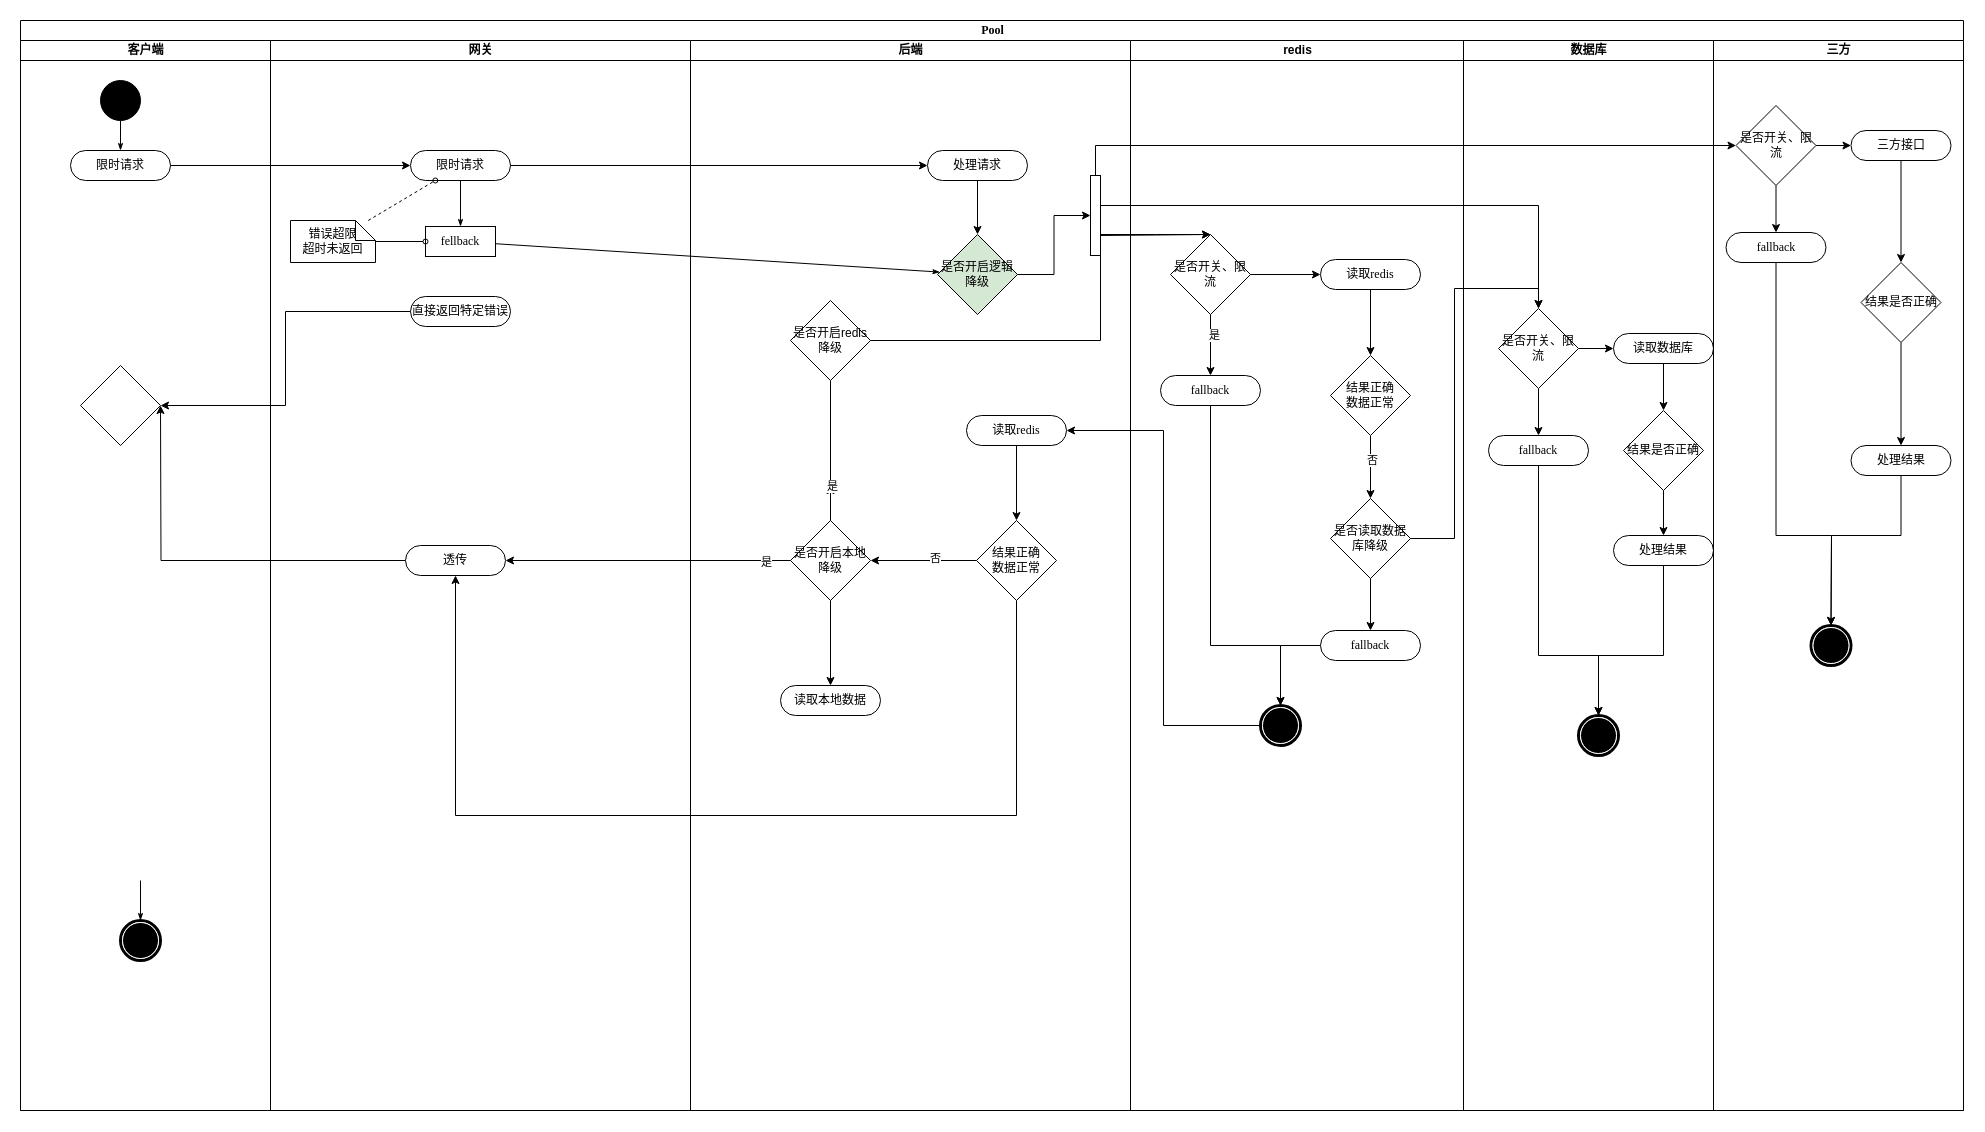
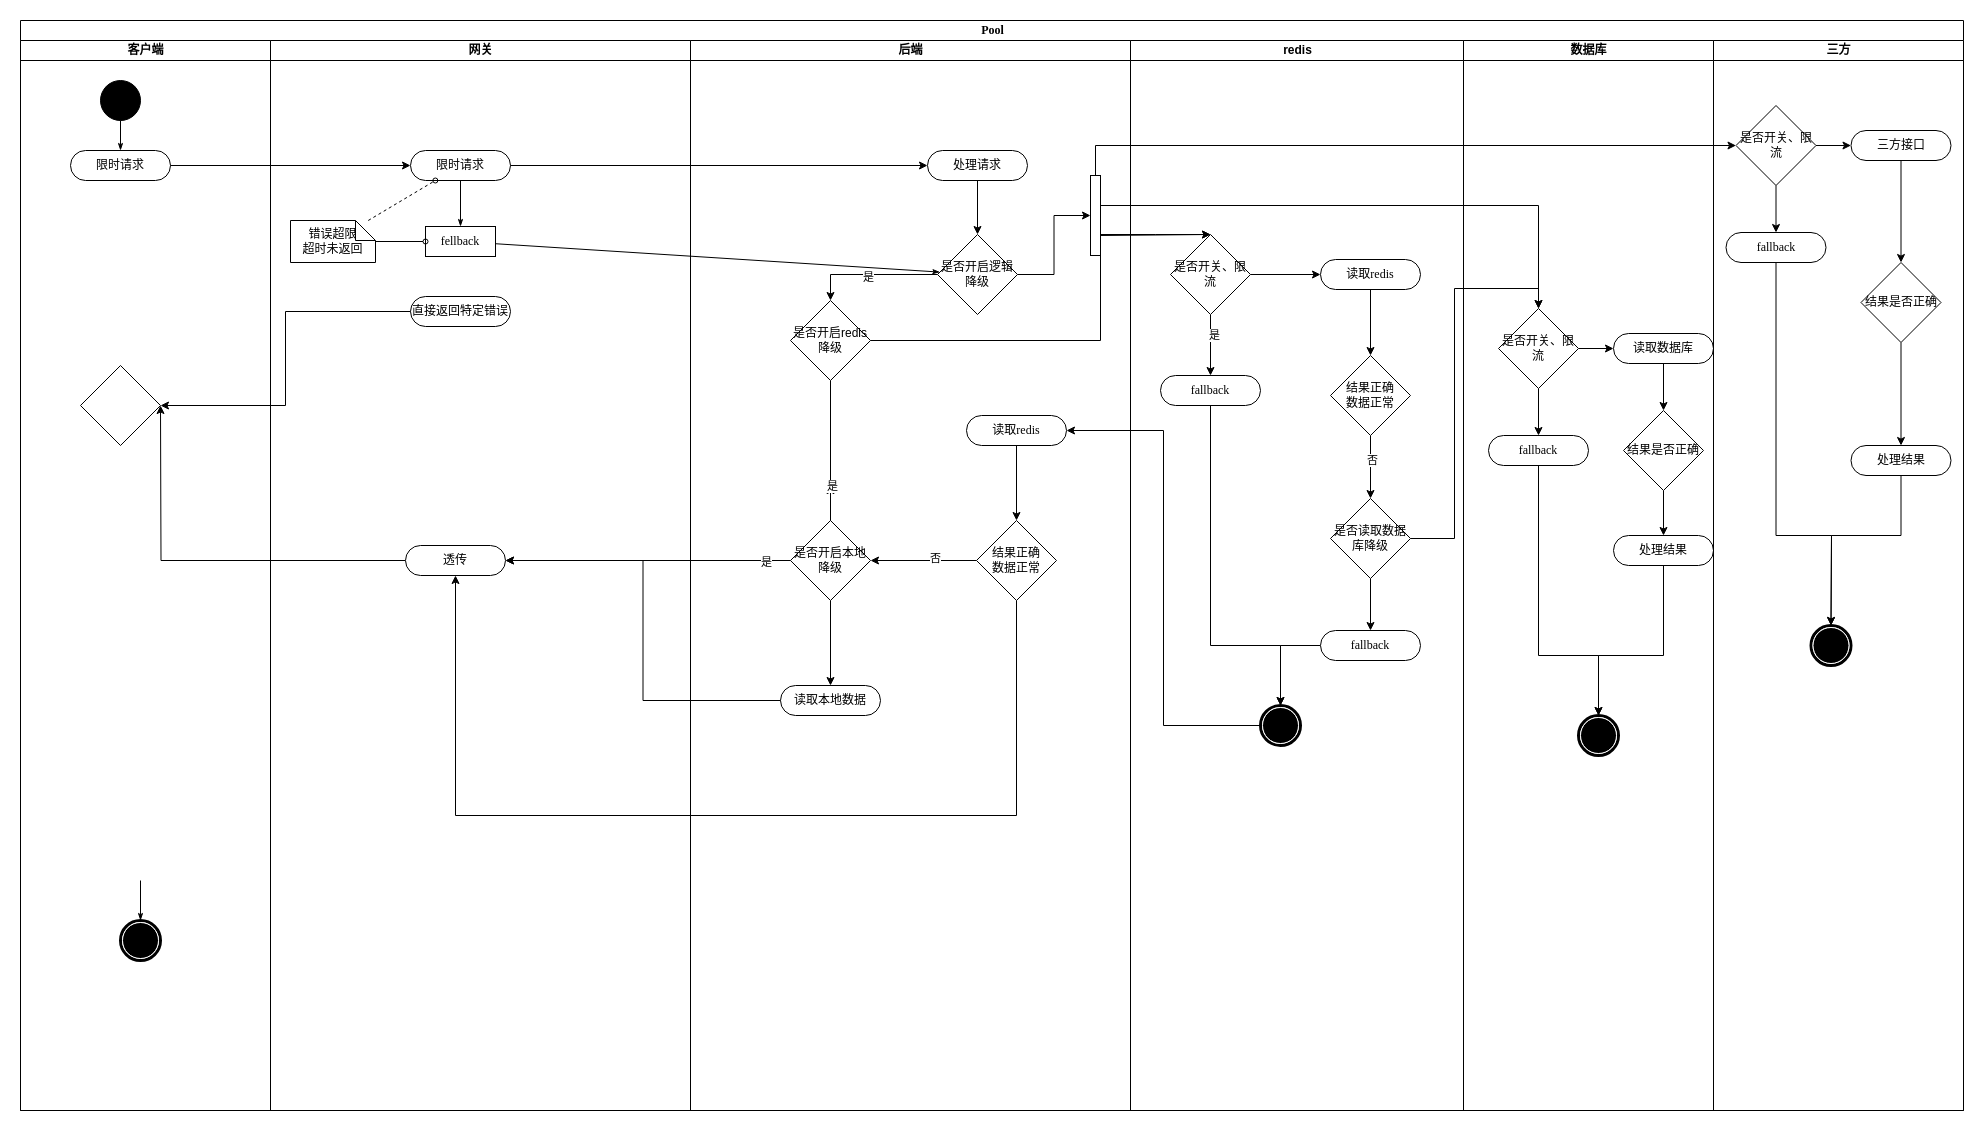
none -> (875, 275)
(978, 275) -> (978, 275)
none -> (643, 700)
